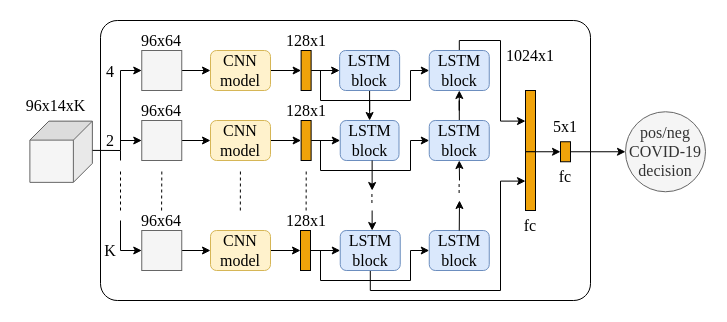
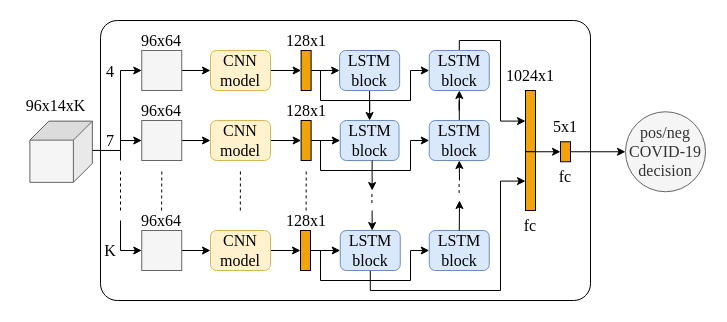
(531, 56) -> (531, 76)
(111, 141) -> (111, 141)
